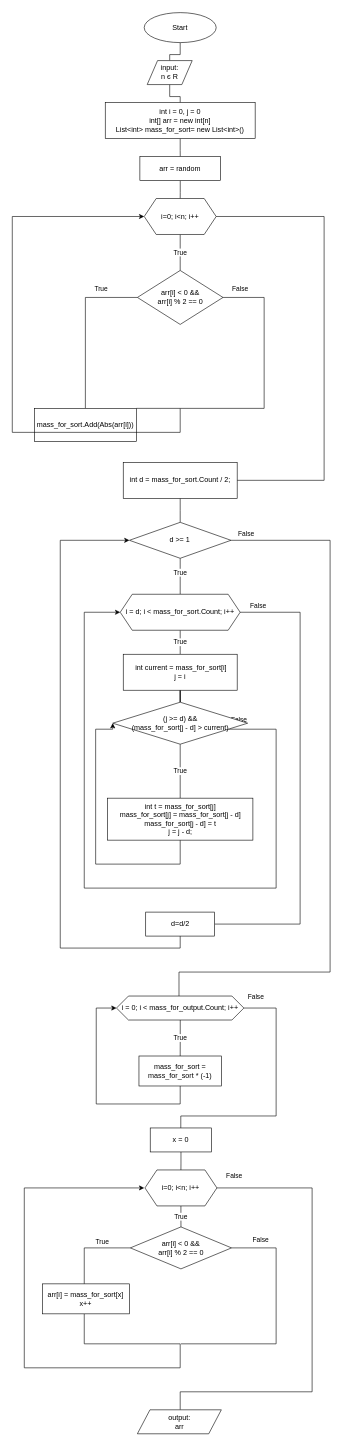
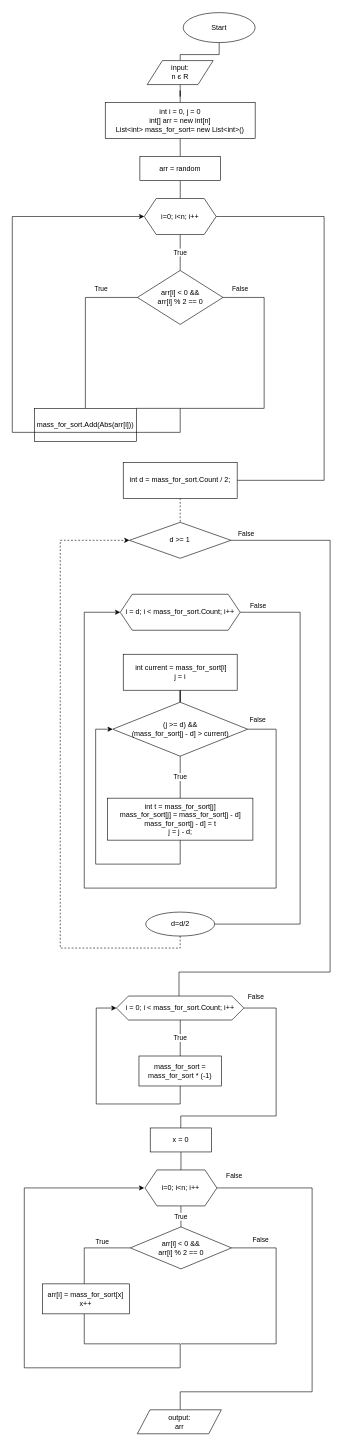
(180, 27) -> (219, 27)
(170, 72) -> (180, 72)
(180, 509) -> (180, 509)
(180, 576) -> none
(180, 642) -> none
(180, 723) -> (180, 729)
(60, 778) -> (60, 778)
(180, 924) -> (180, 924)
(180, 1008) -> (180, 1008)
